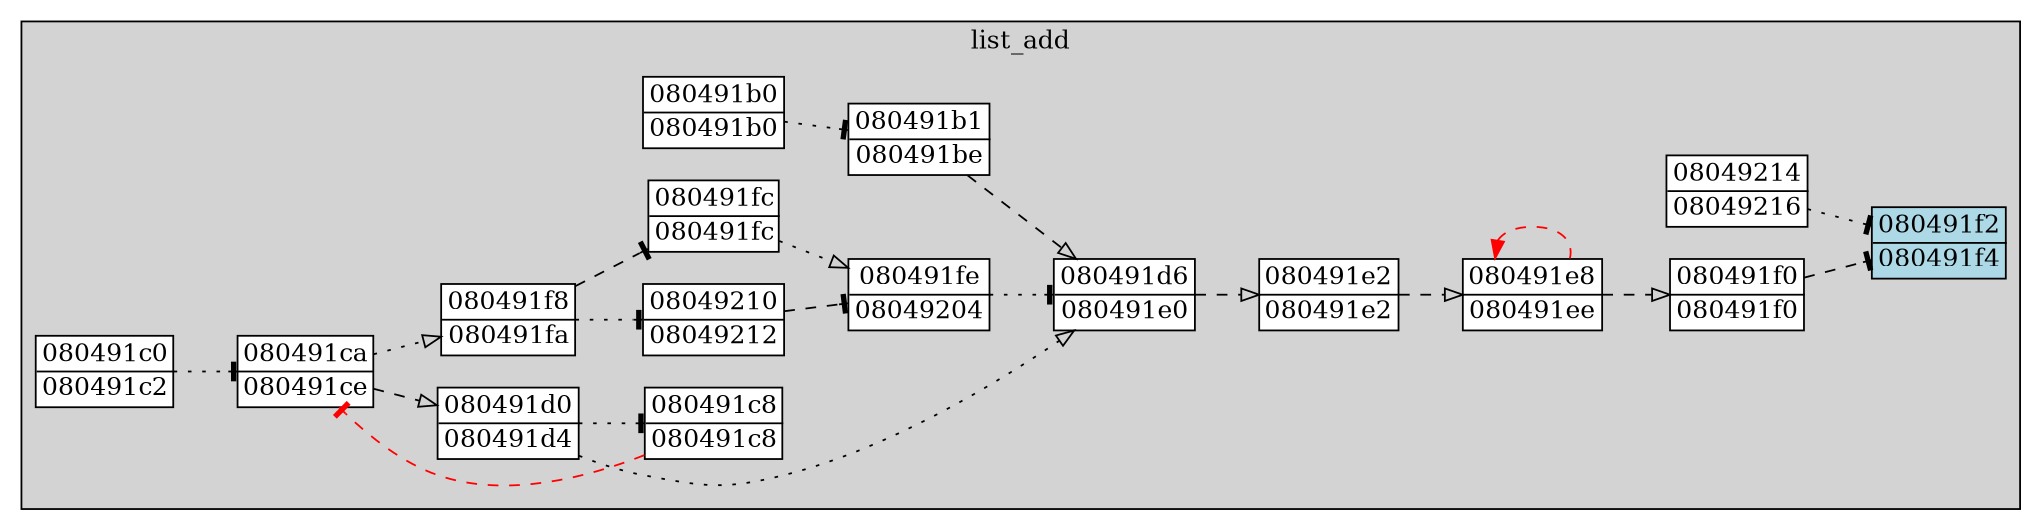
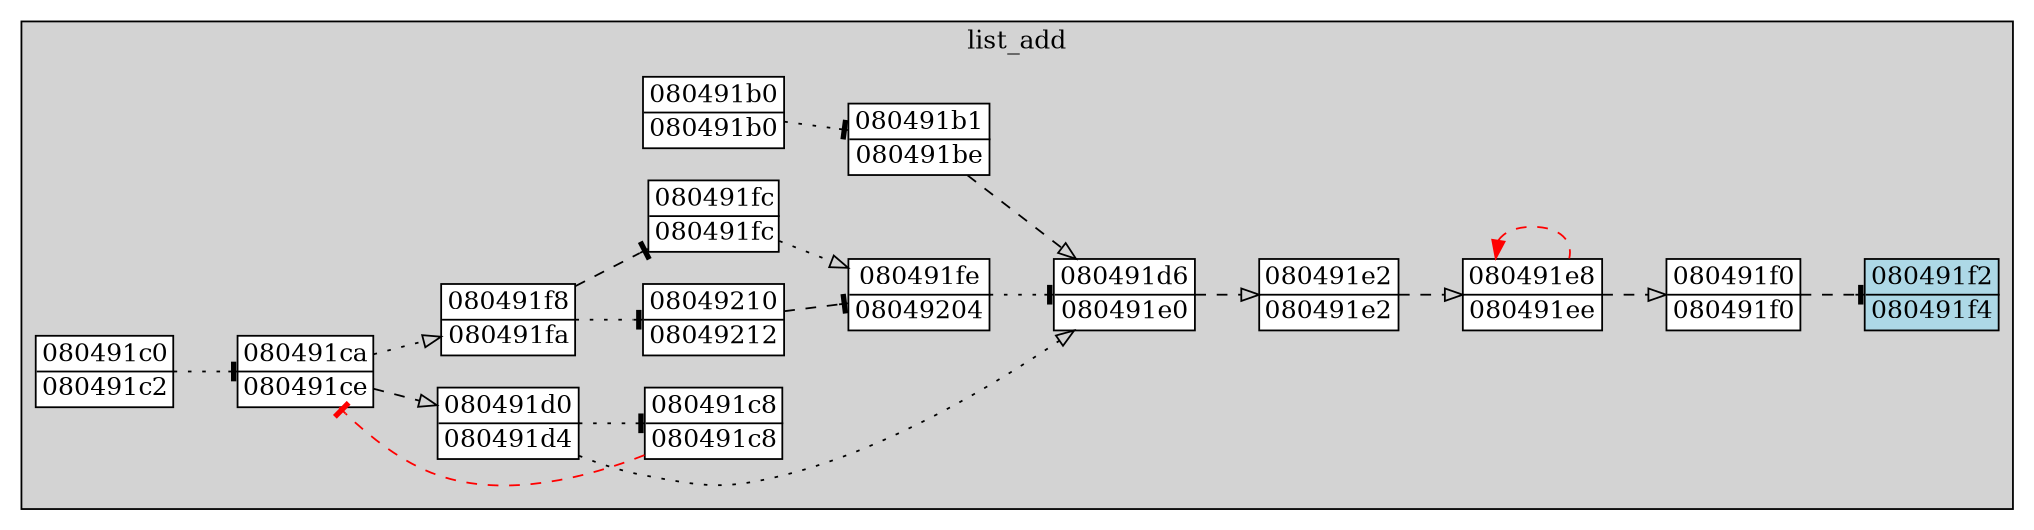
(1737, 191) -> none
